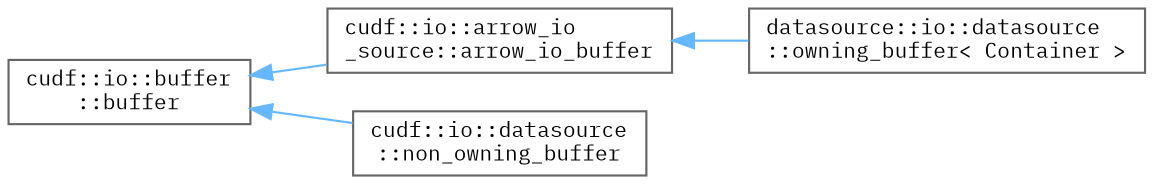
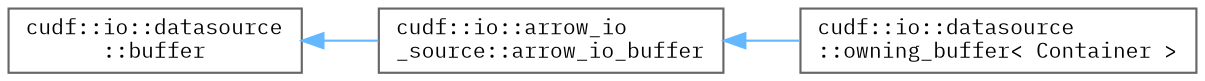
(947, 41) -> (998, 41)
(129, 92) -> (155, 41)
(500, 143) -> none
